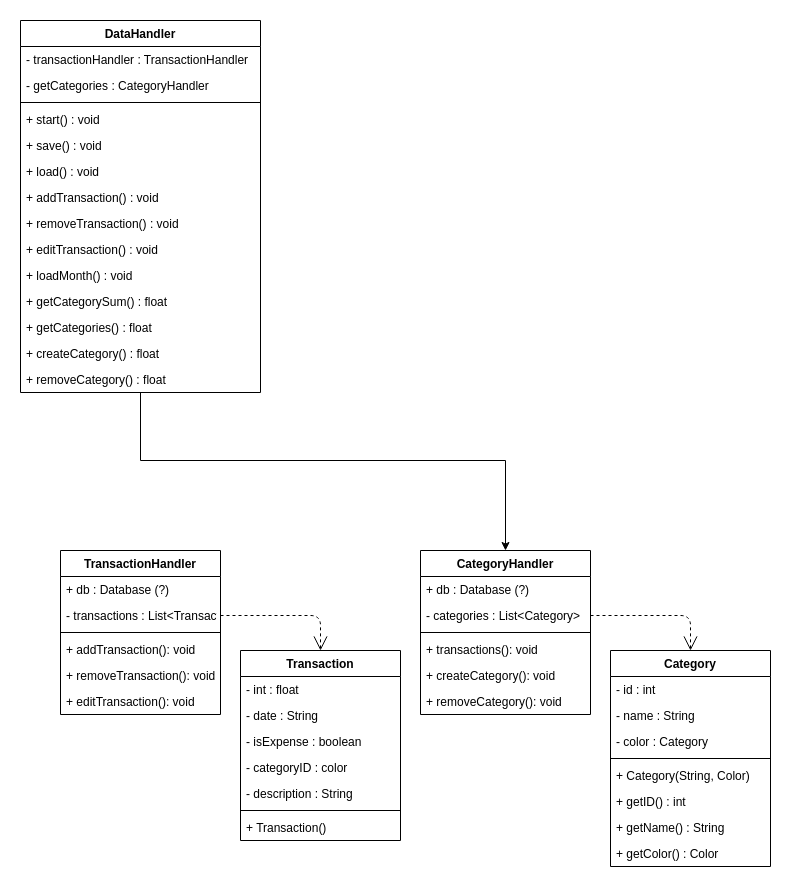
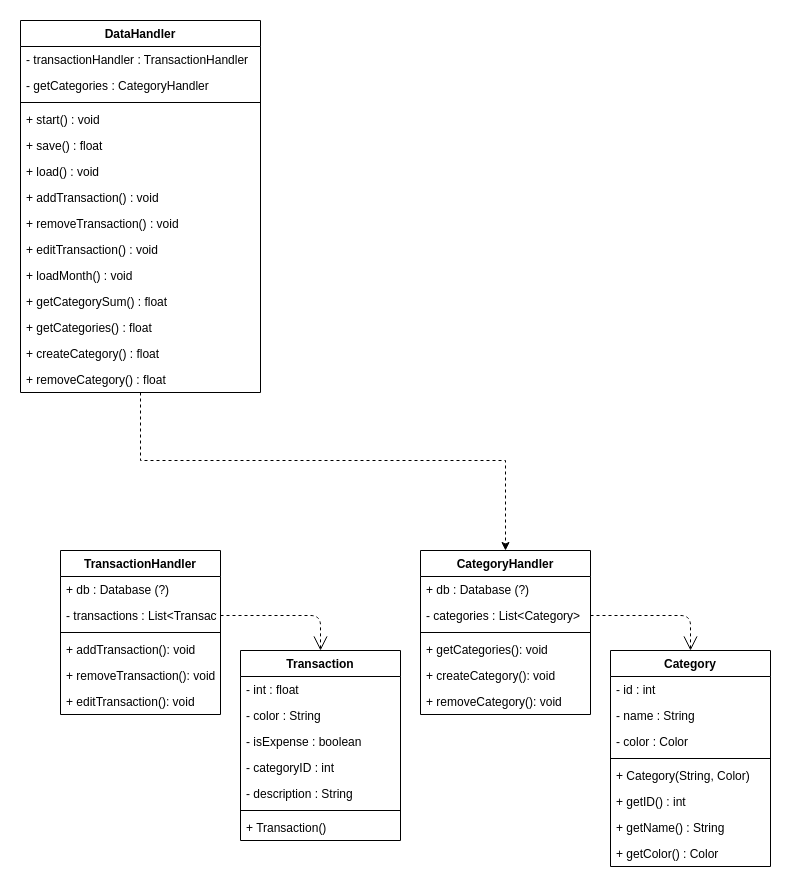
(69, 146) -> (72, 146)
(331, 461) -> (331, 461)
(492, 650) -> (495, 650)
(289, 716) -> (290, 716)
(669, 742) -> (657, 742)
(305, 768) -> (299, 768)
